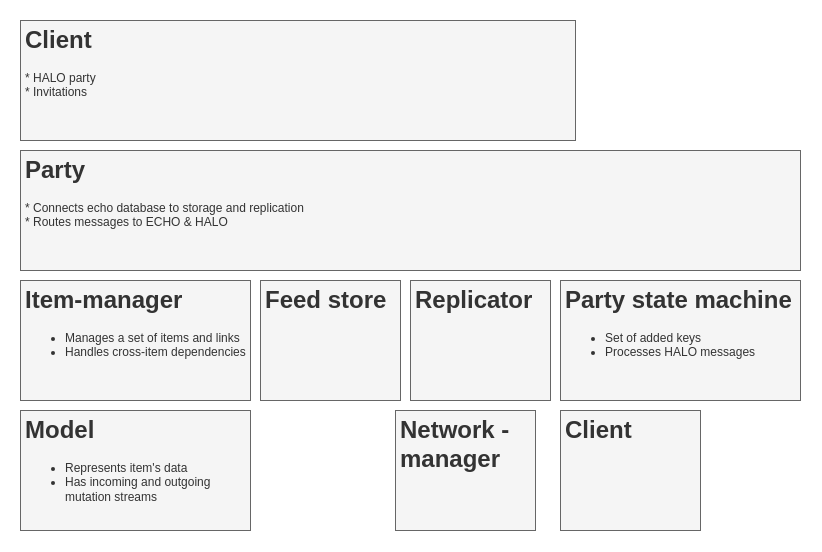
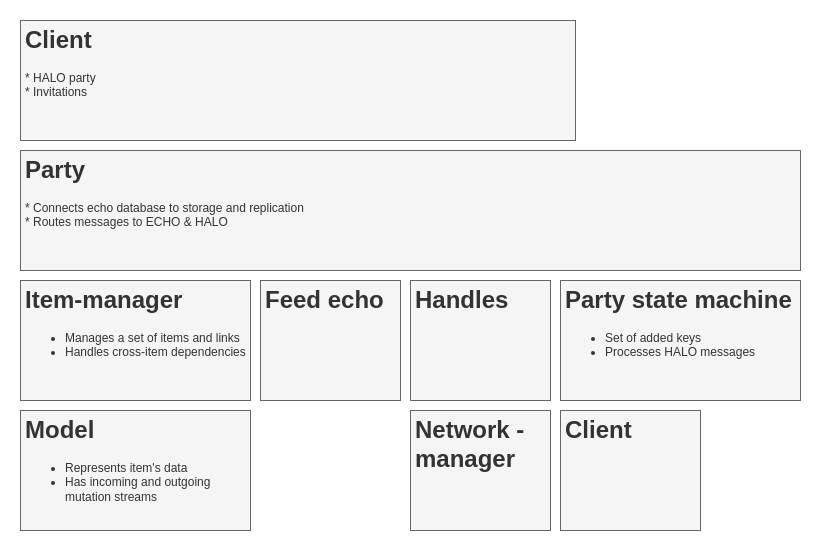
(298, 278) -> (294, 278)
(446, 278) -> (437, 278)
(466, 471) -> (481, 471)
